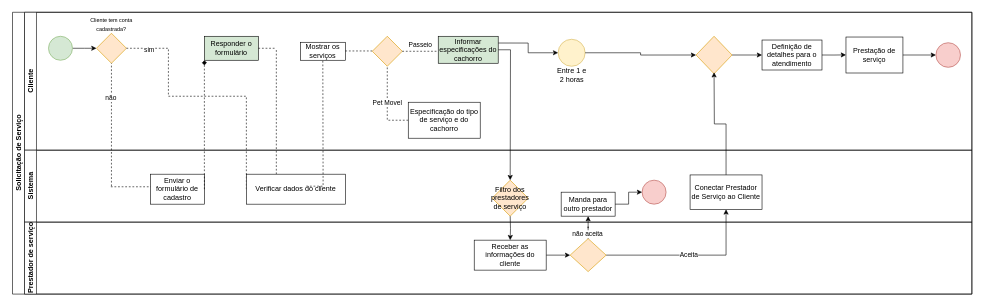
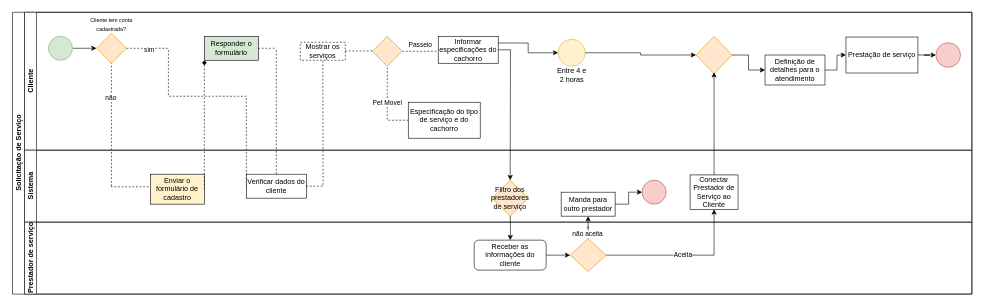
(468, 50) -> (468, 50)
(323, 51) -> (323, 51)
(792, 55) -> (795, 70)
(875, 55) -> (882, 55)
(572, 75) -> (572, 75)
(177, 189) -> (177, 189)
(296, 189) -> (276, 186)
(726, 192) -> (714, 192)
(510, 255) -> (510, 255)
